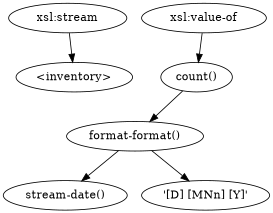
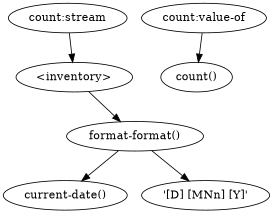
(68, 18) -> (68, 18)
(204, 18) -> (204, 18)
(169, 103) -> (102, 104)
(65, 195) -> (65, 195)
